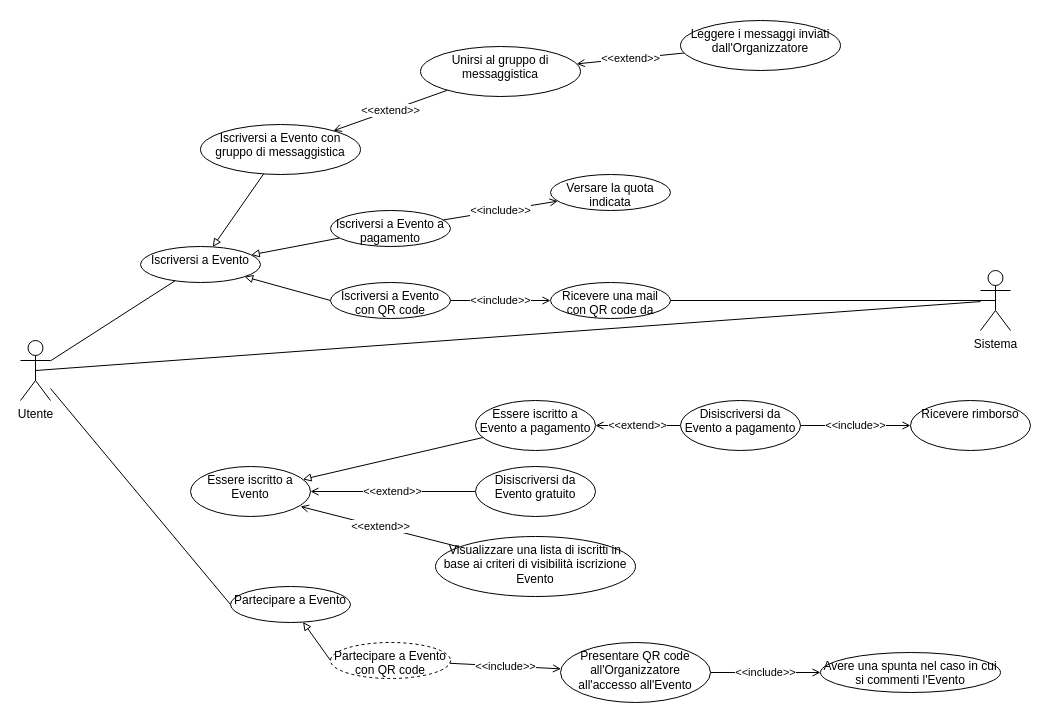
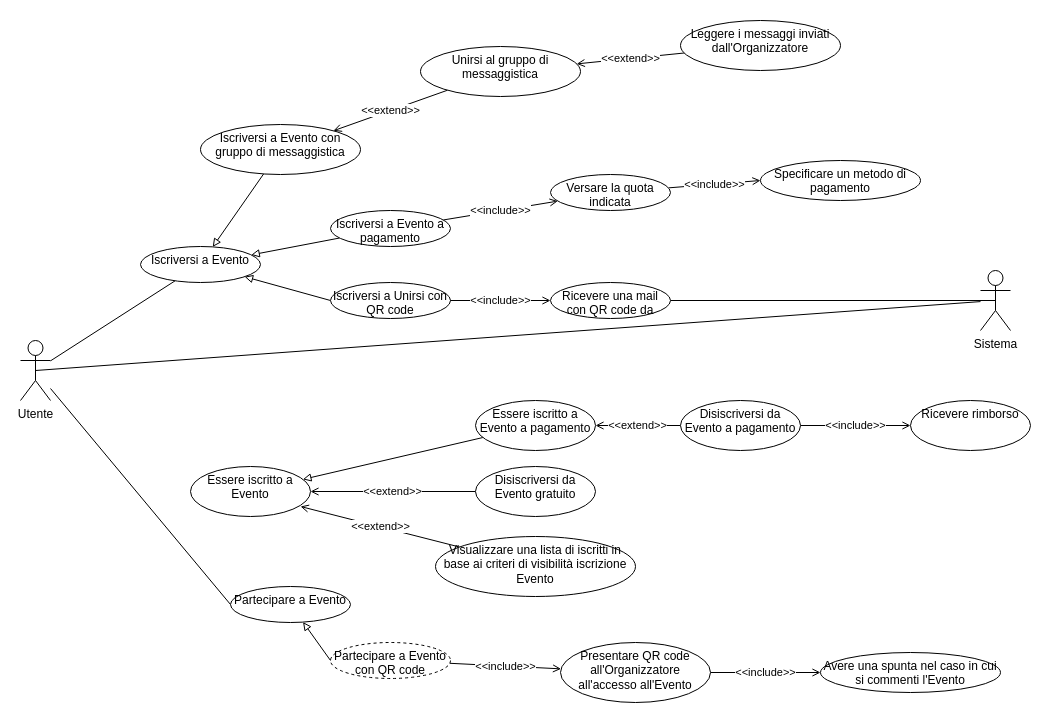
none -> (841, 181)
none -> (713, 184)
(391, 304) -> (391, 304)
